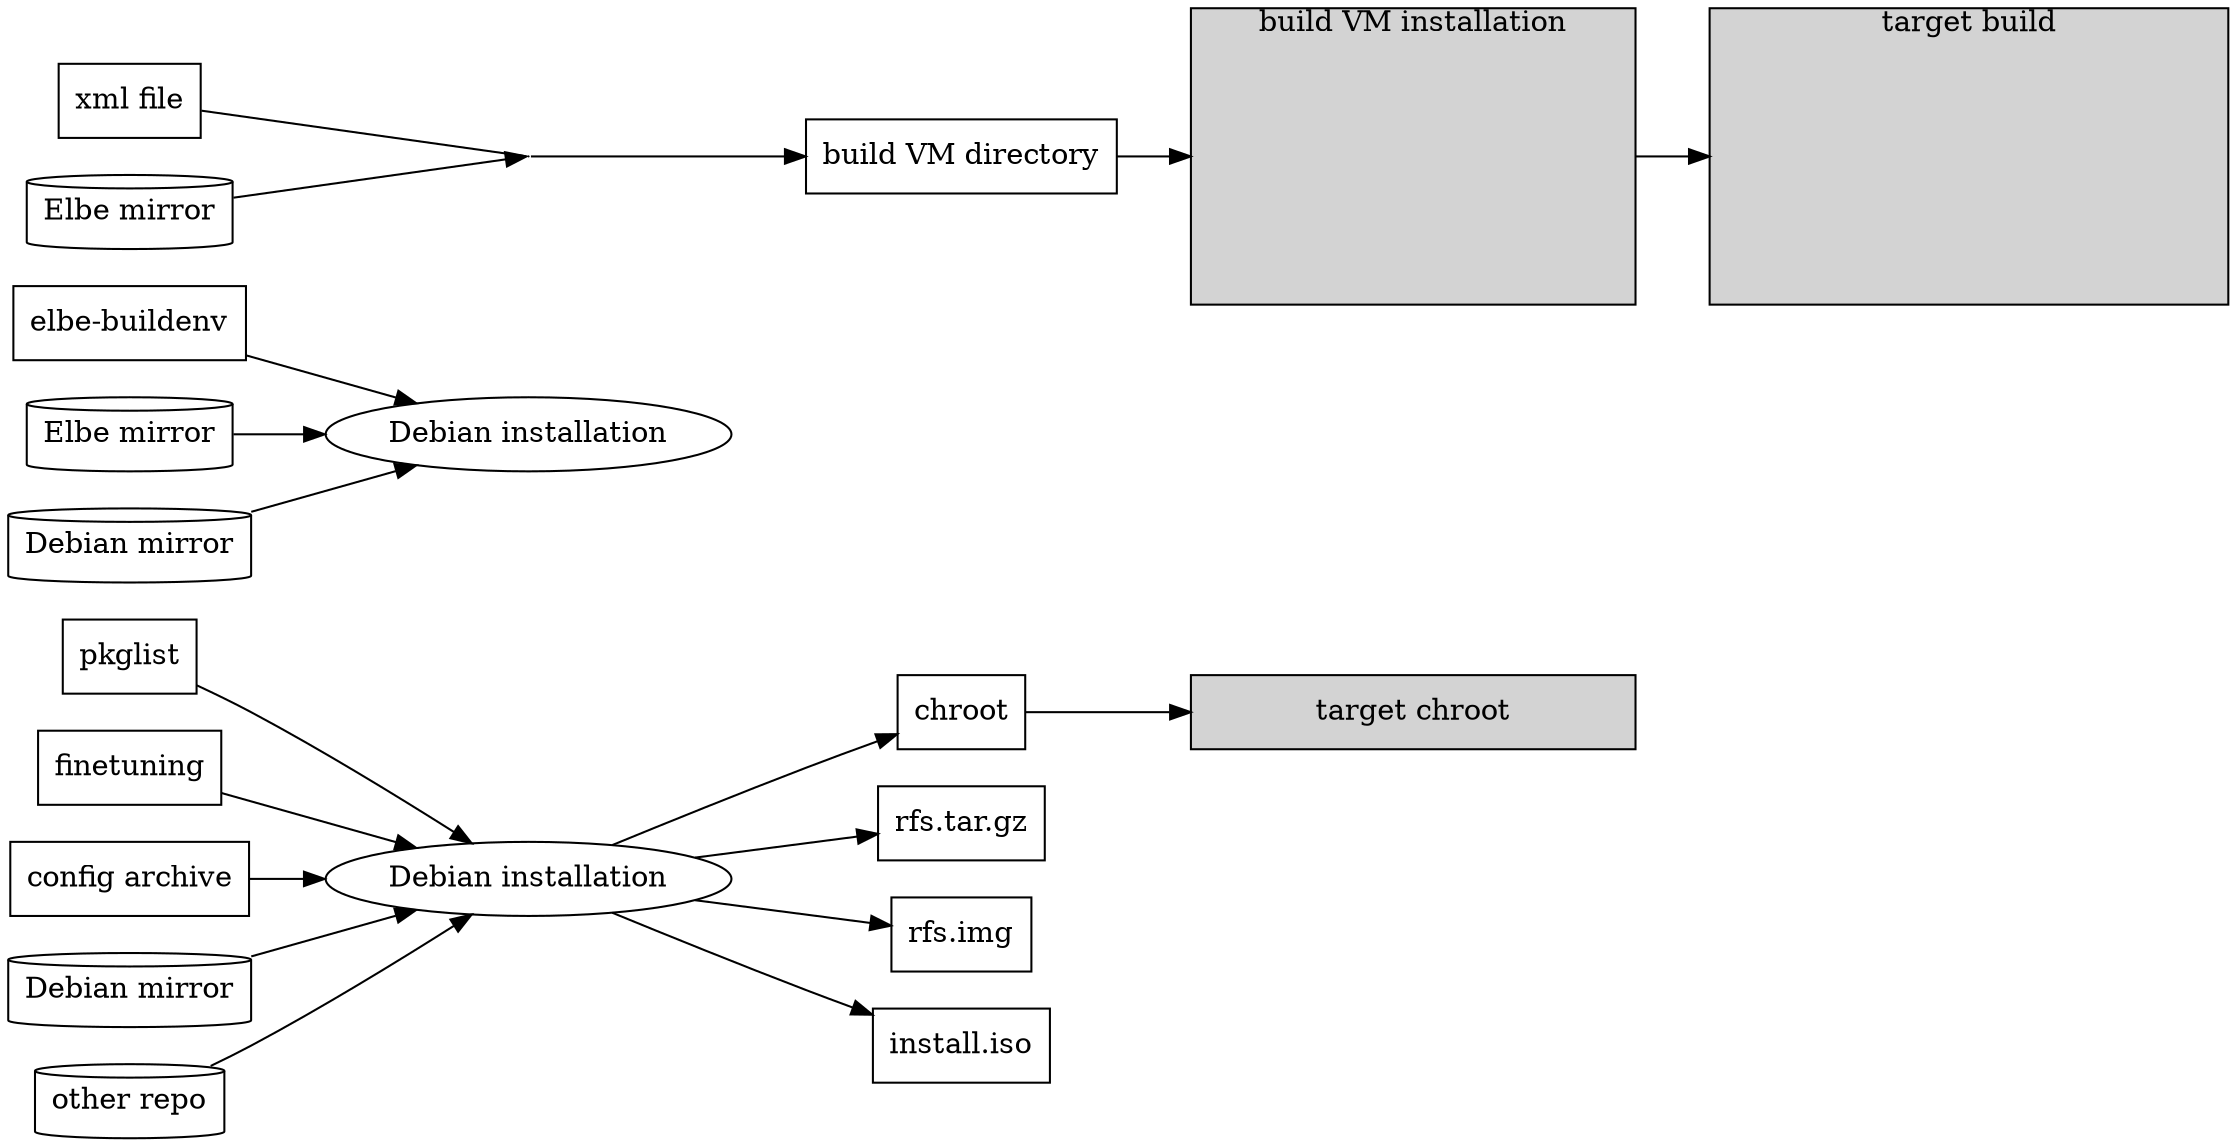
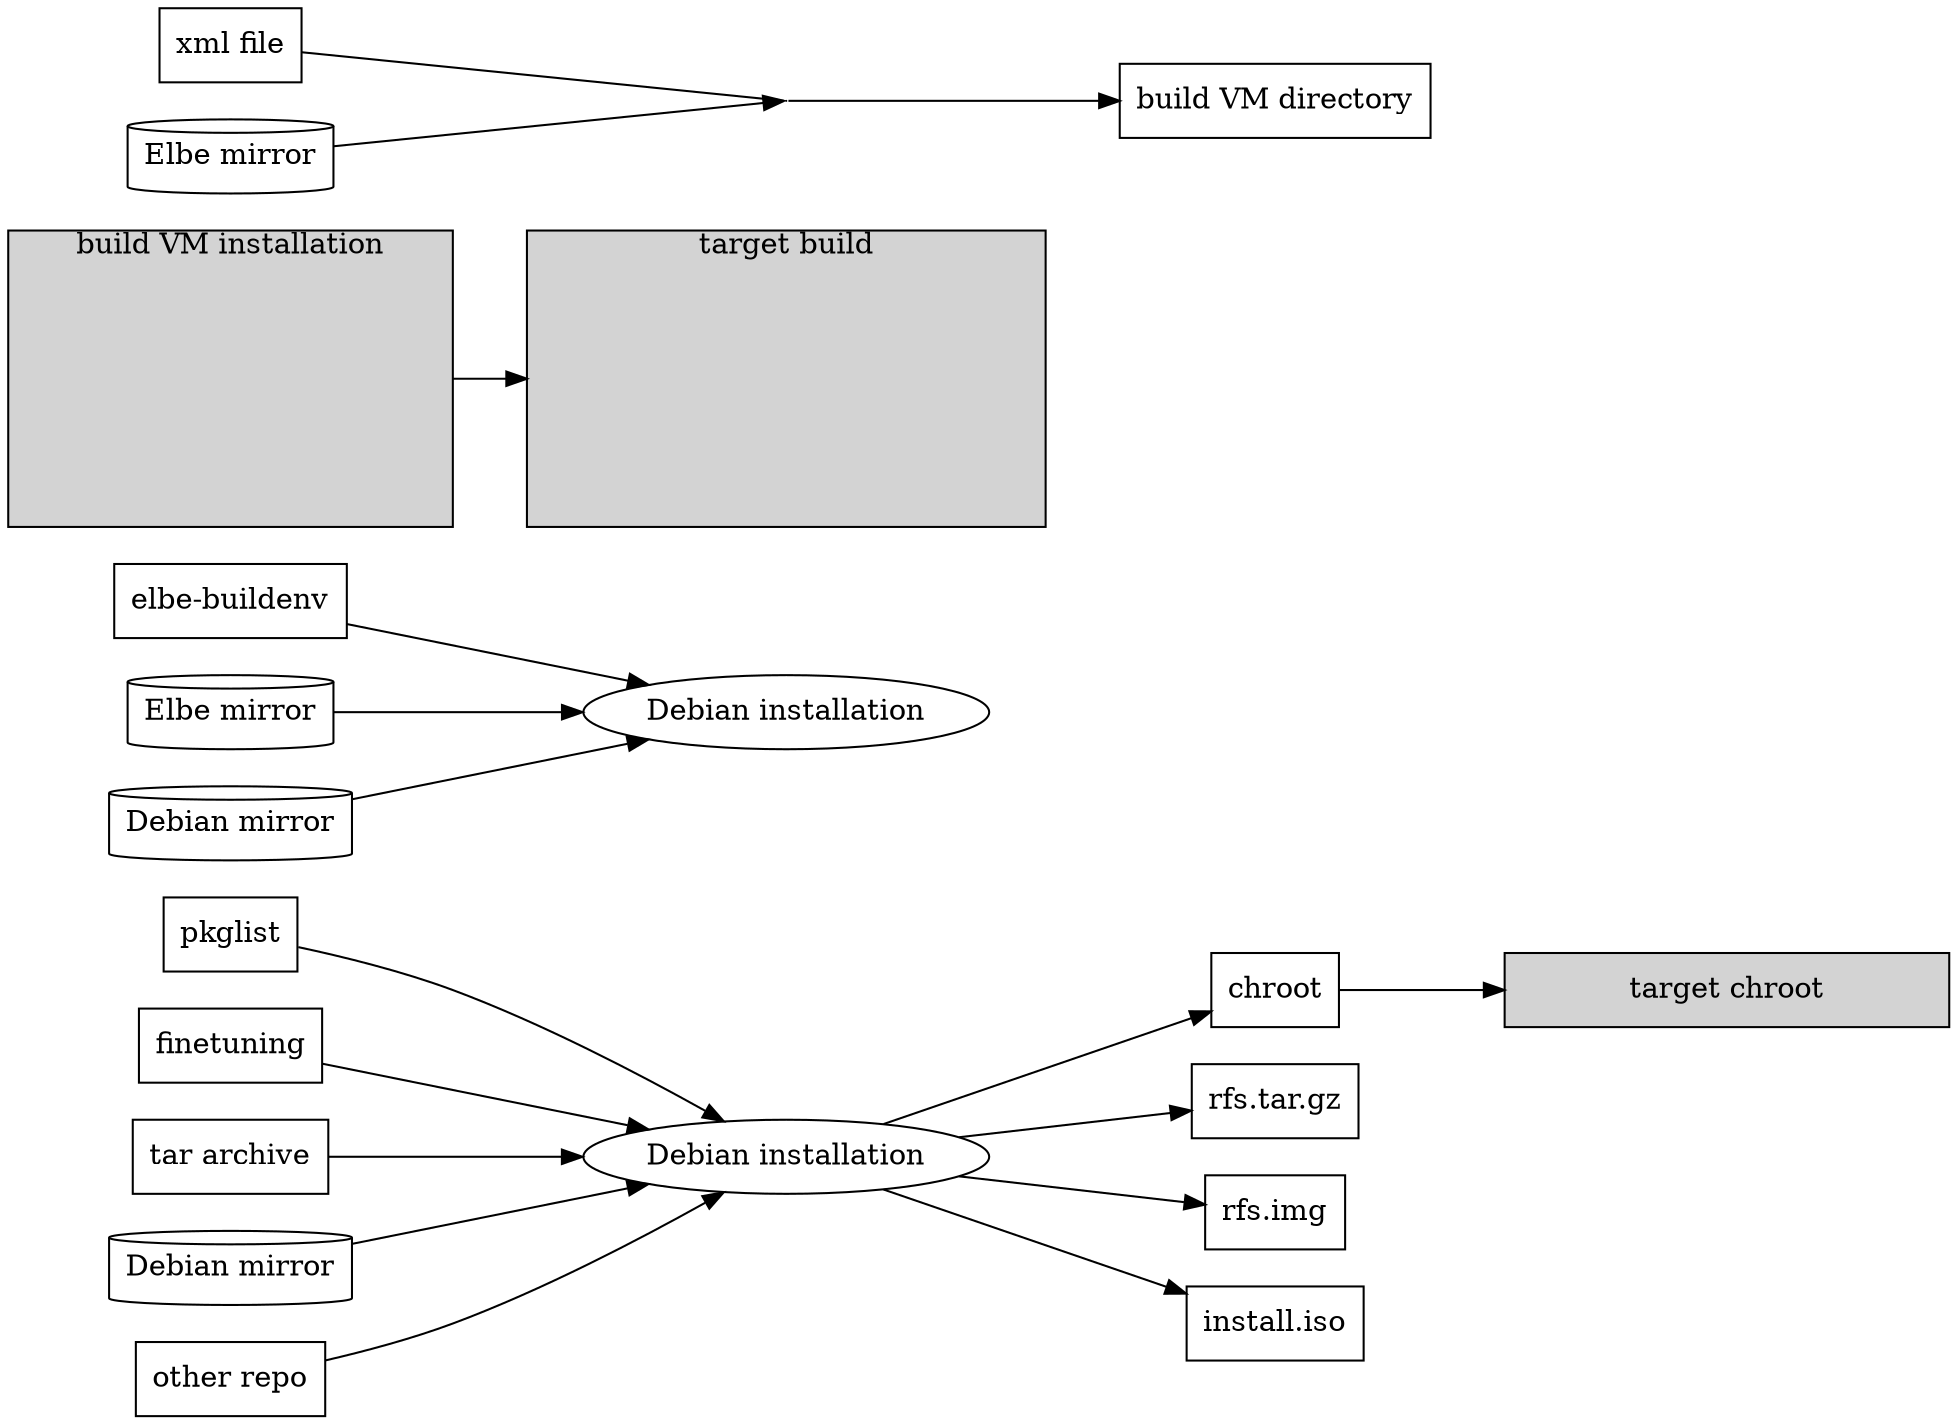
(1143, 156) -> none
(130, 879) -> (231, 1157)
(130, 1101) -> (231, 1379)
